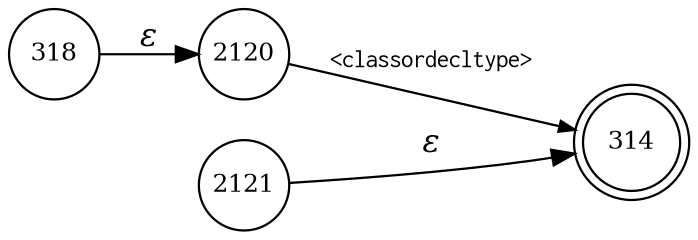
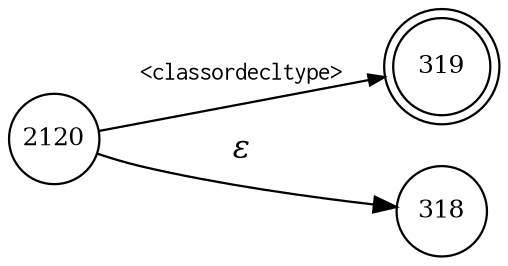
(137, 54) -> (235, 185)
(632, 142) -> (442, 67)
(244, 185) -> none
